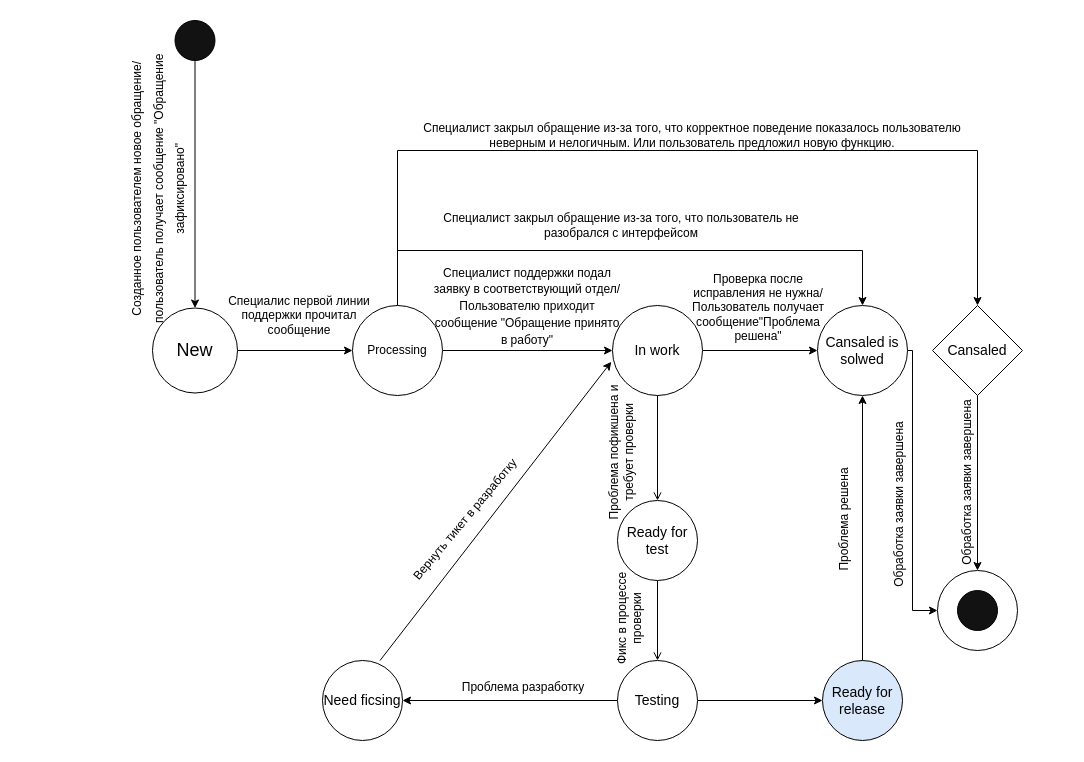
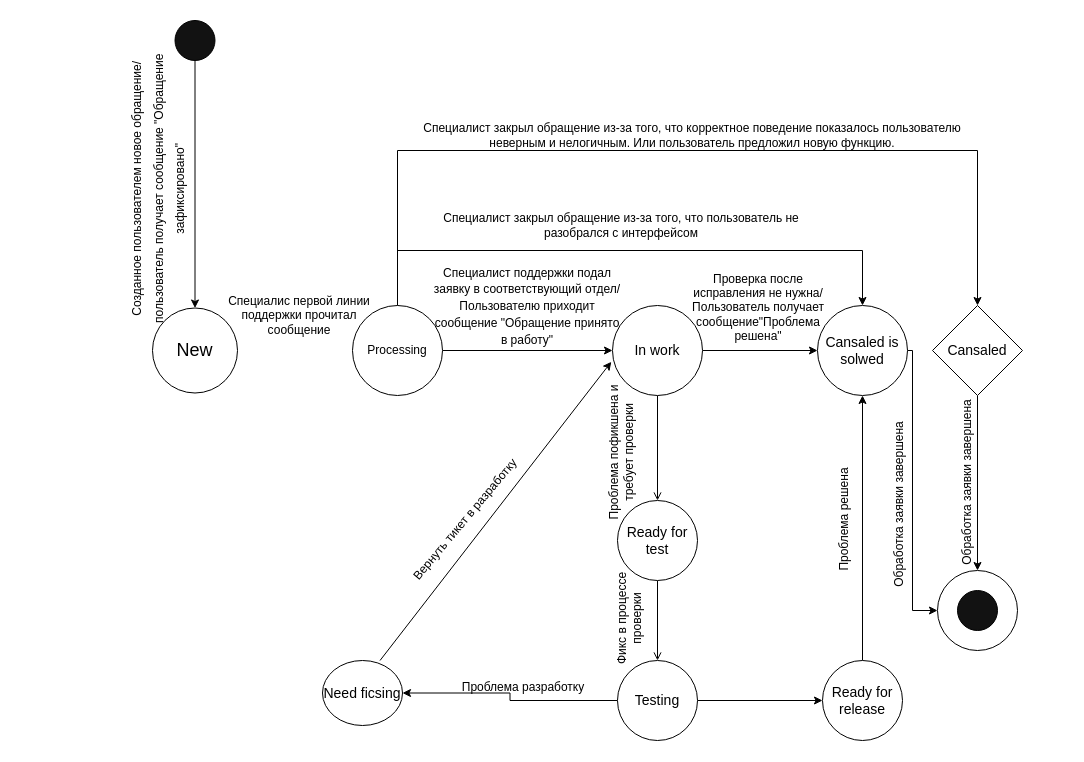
(292, 351) -> none
(363, 701) -> (363, 693)
(863, 701) -> (863, 701)
